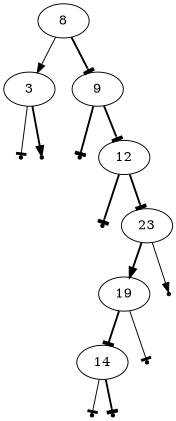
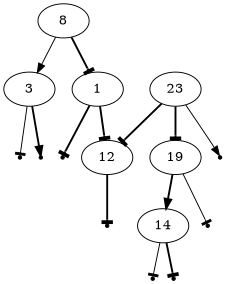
(98, 89) -> (98, 89)
(135, 189) -> (143, 122)
(137, 255) -> (175, 121)
(114, 326) -> (170, 187)
